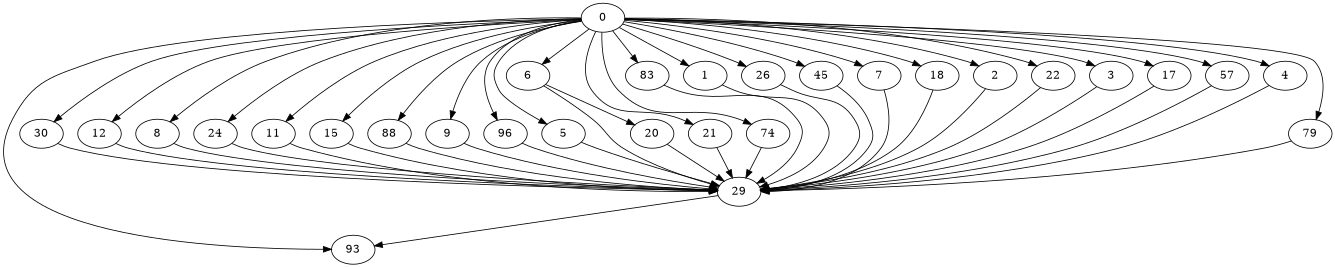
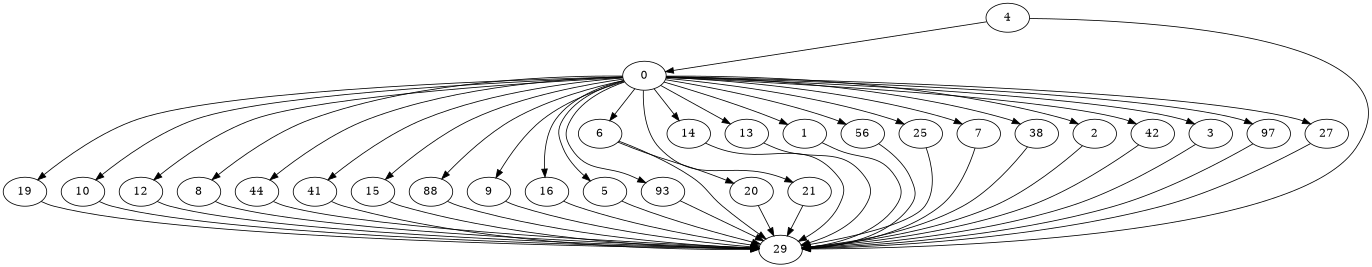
(944, 29) -> (830, 46)
(647, 76) -> (747, 134)
(763, 76) -> (863, 134)
(821, 76) -> (921, 134)
(937, 76) -> (1037, 134)
(1053, 76) -> (1153, 134)
(1169, 76) -> (1269, 134)
(1227, 76) -> (1327, 134)
(42, 134) -> (83, 192)
(216, 134) -> (257, 192)
(274, 134) -> (315, 192)
(506, 134) -> (547, 192)
(768, 134) -> (689, 134)
(1310, 134) -> (25, 192)
(550, 220) -> (718, 219)
